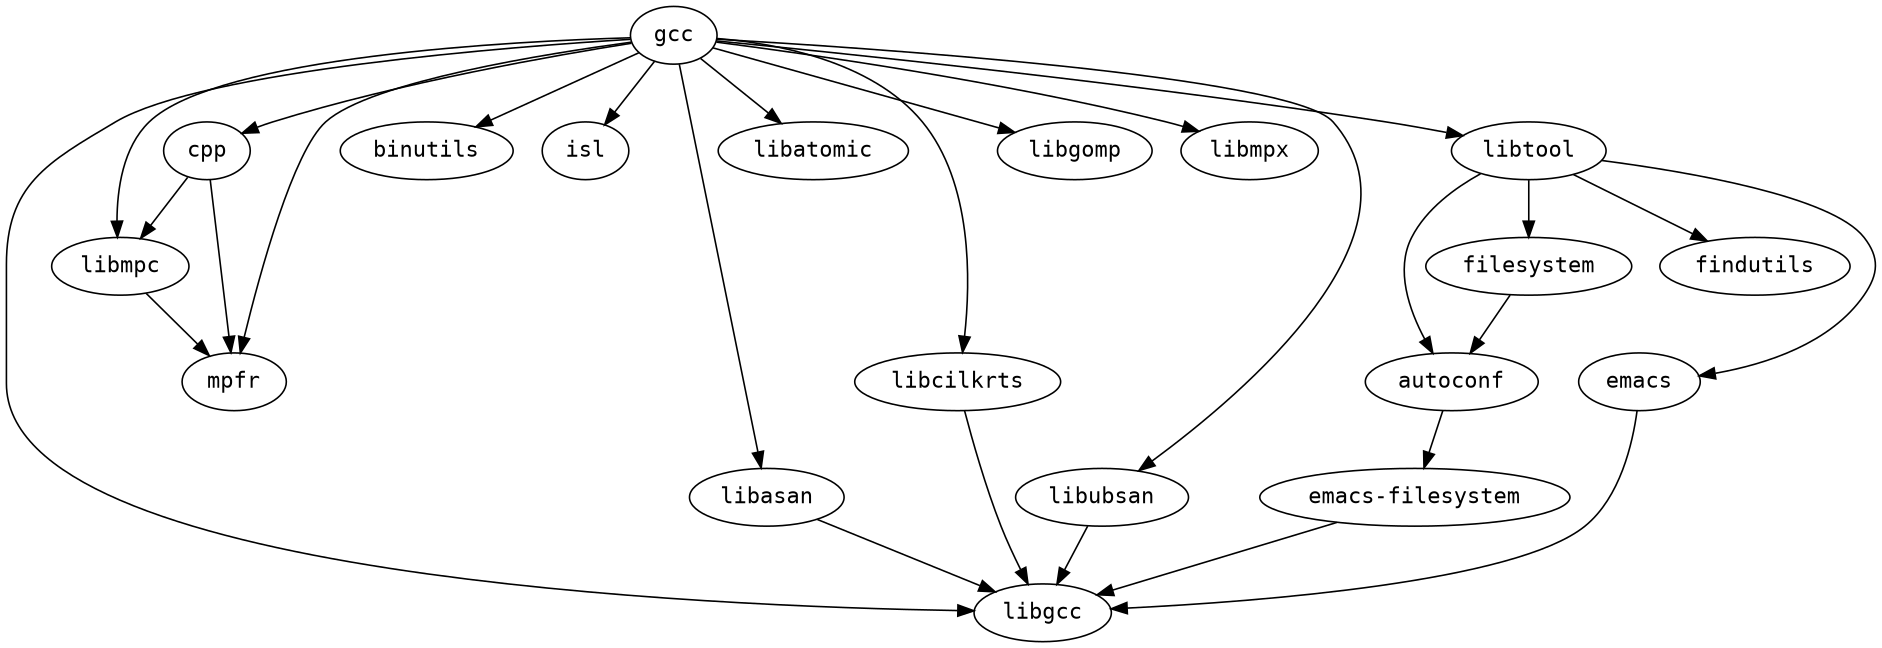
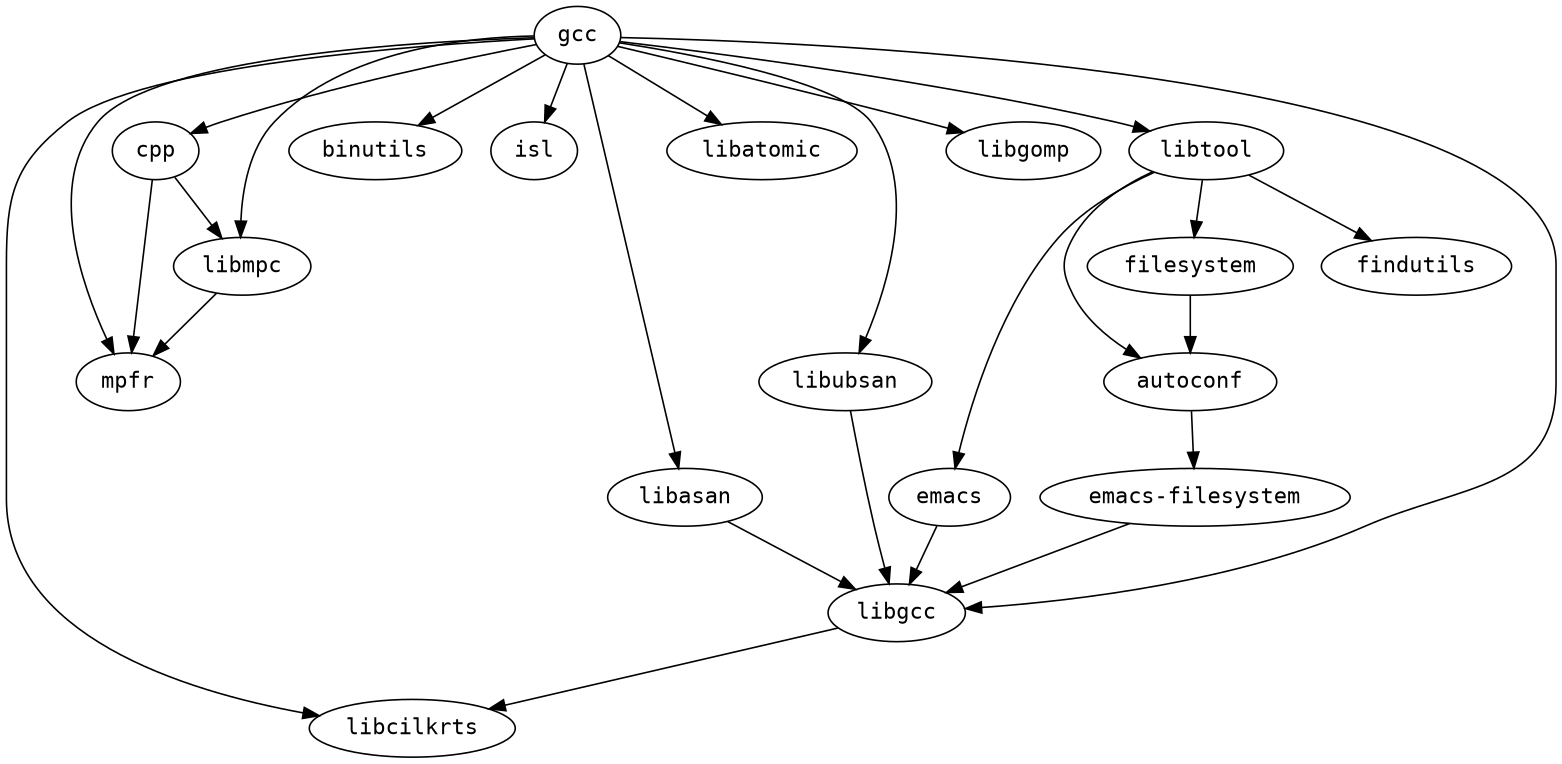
(1250, 151) -> none
(989, 492) -> (671, 667)
